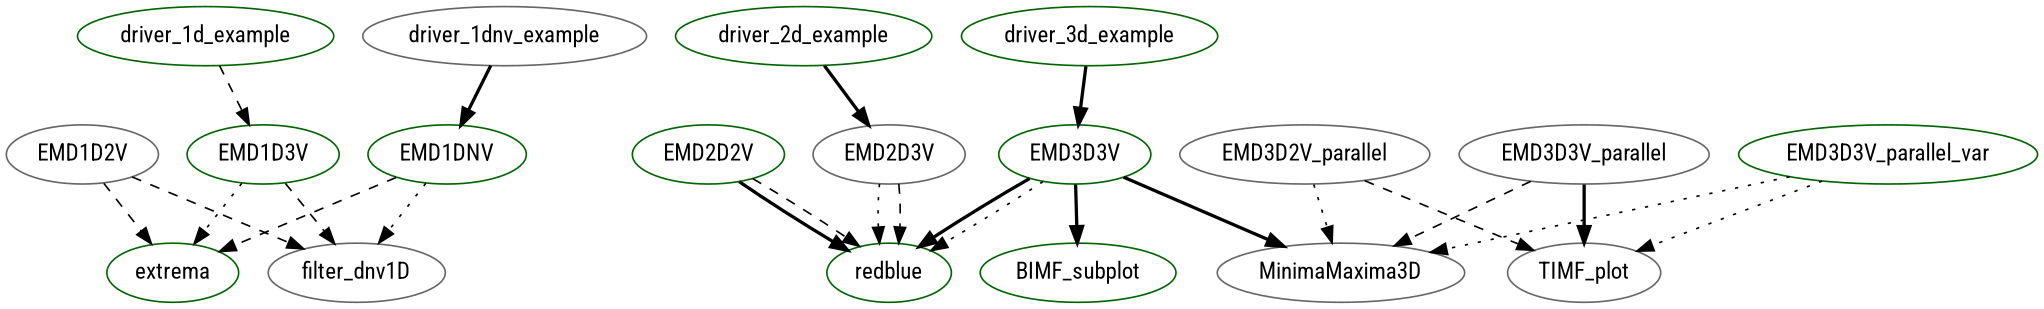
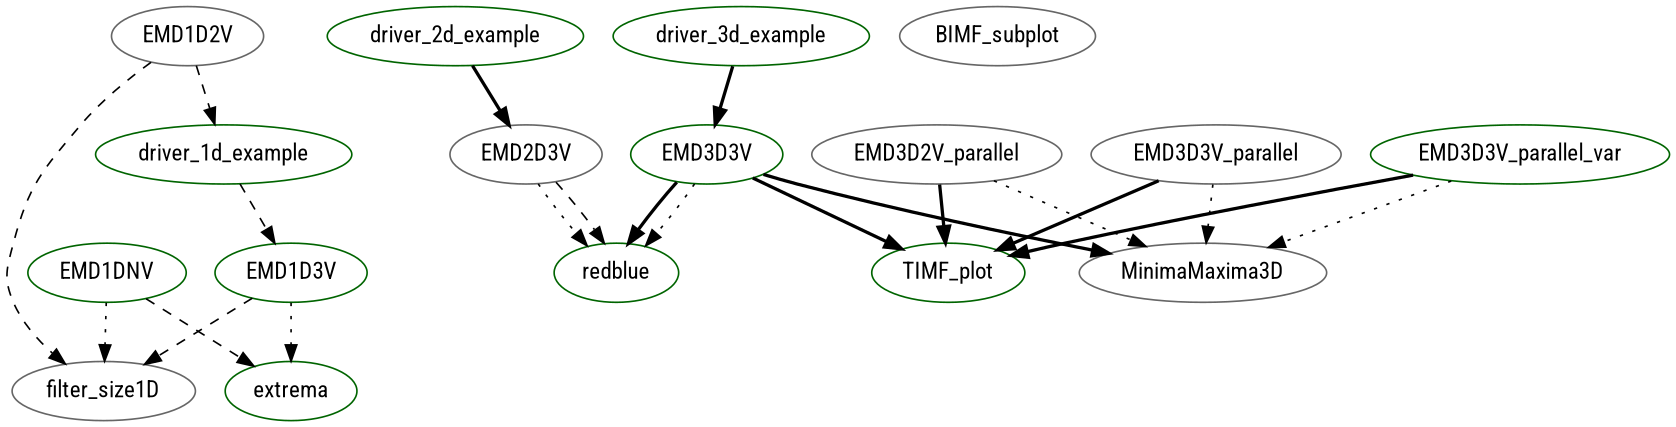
(505, 36) -> none
(708, 154) -> none
(1076, 206) -> (820, 210)
(122, 207) -> (203, 87)
(1470, 210) -> (1211, 202)
(1441, 212) -> (942, 206)
(1737, 213) -> (1220, 212)
(357, 273) -> (104, 391)
(1078, 273) -> (998, 36)
(1584, 273) -> (948, 273)
